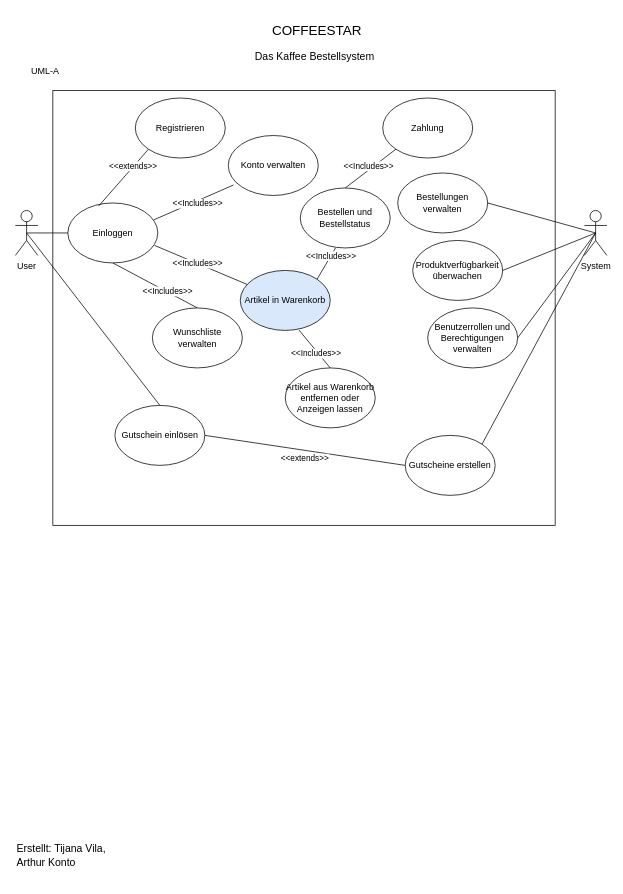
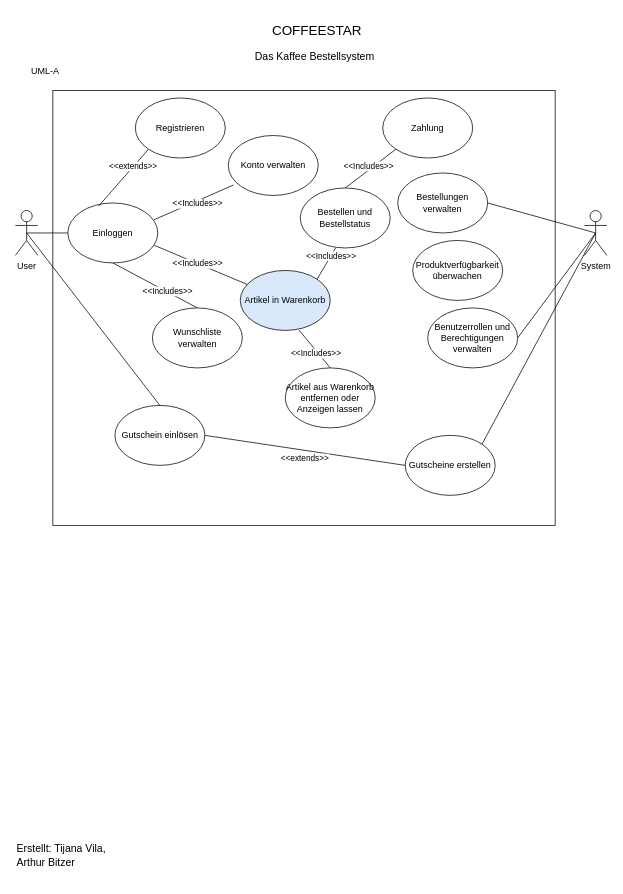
(547, 253) -> none
(71, 855) -> (71, 855)
